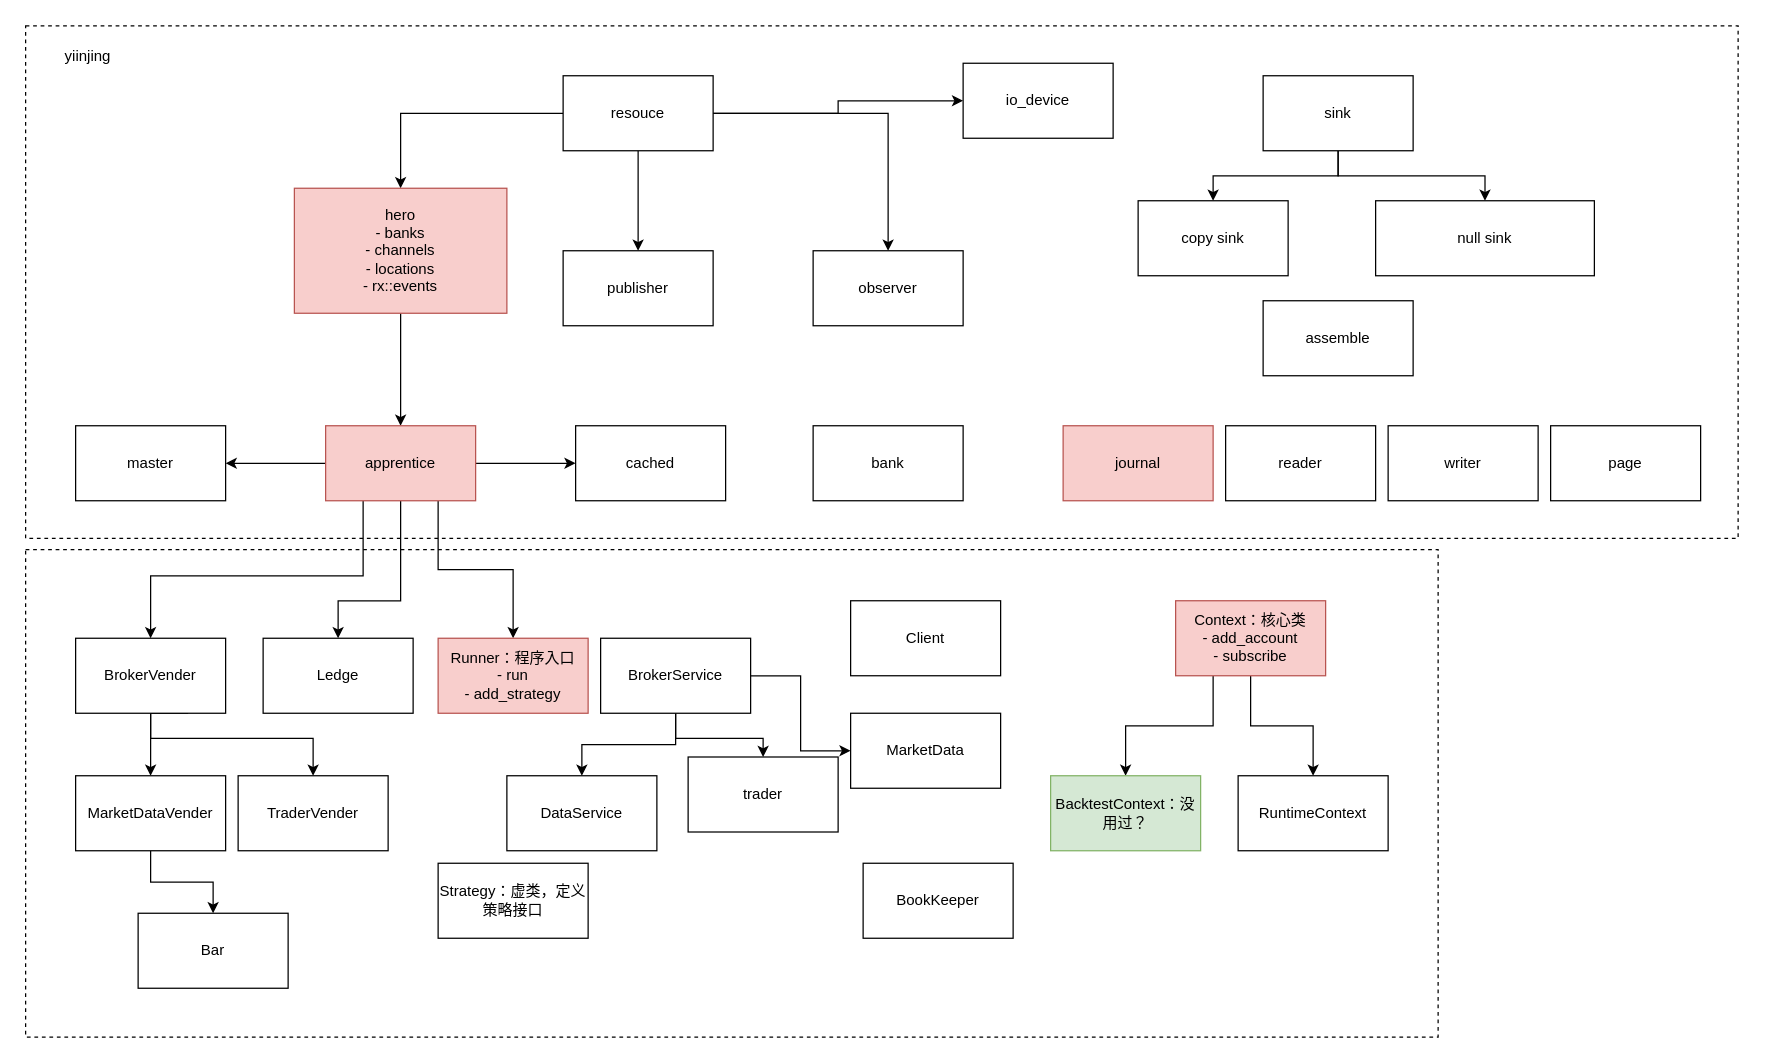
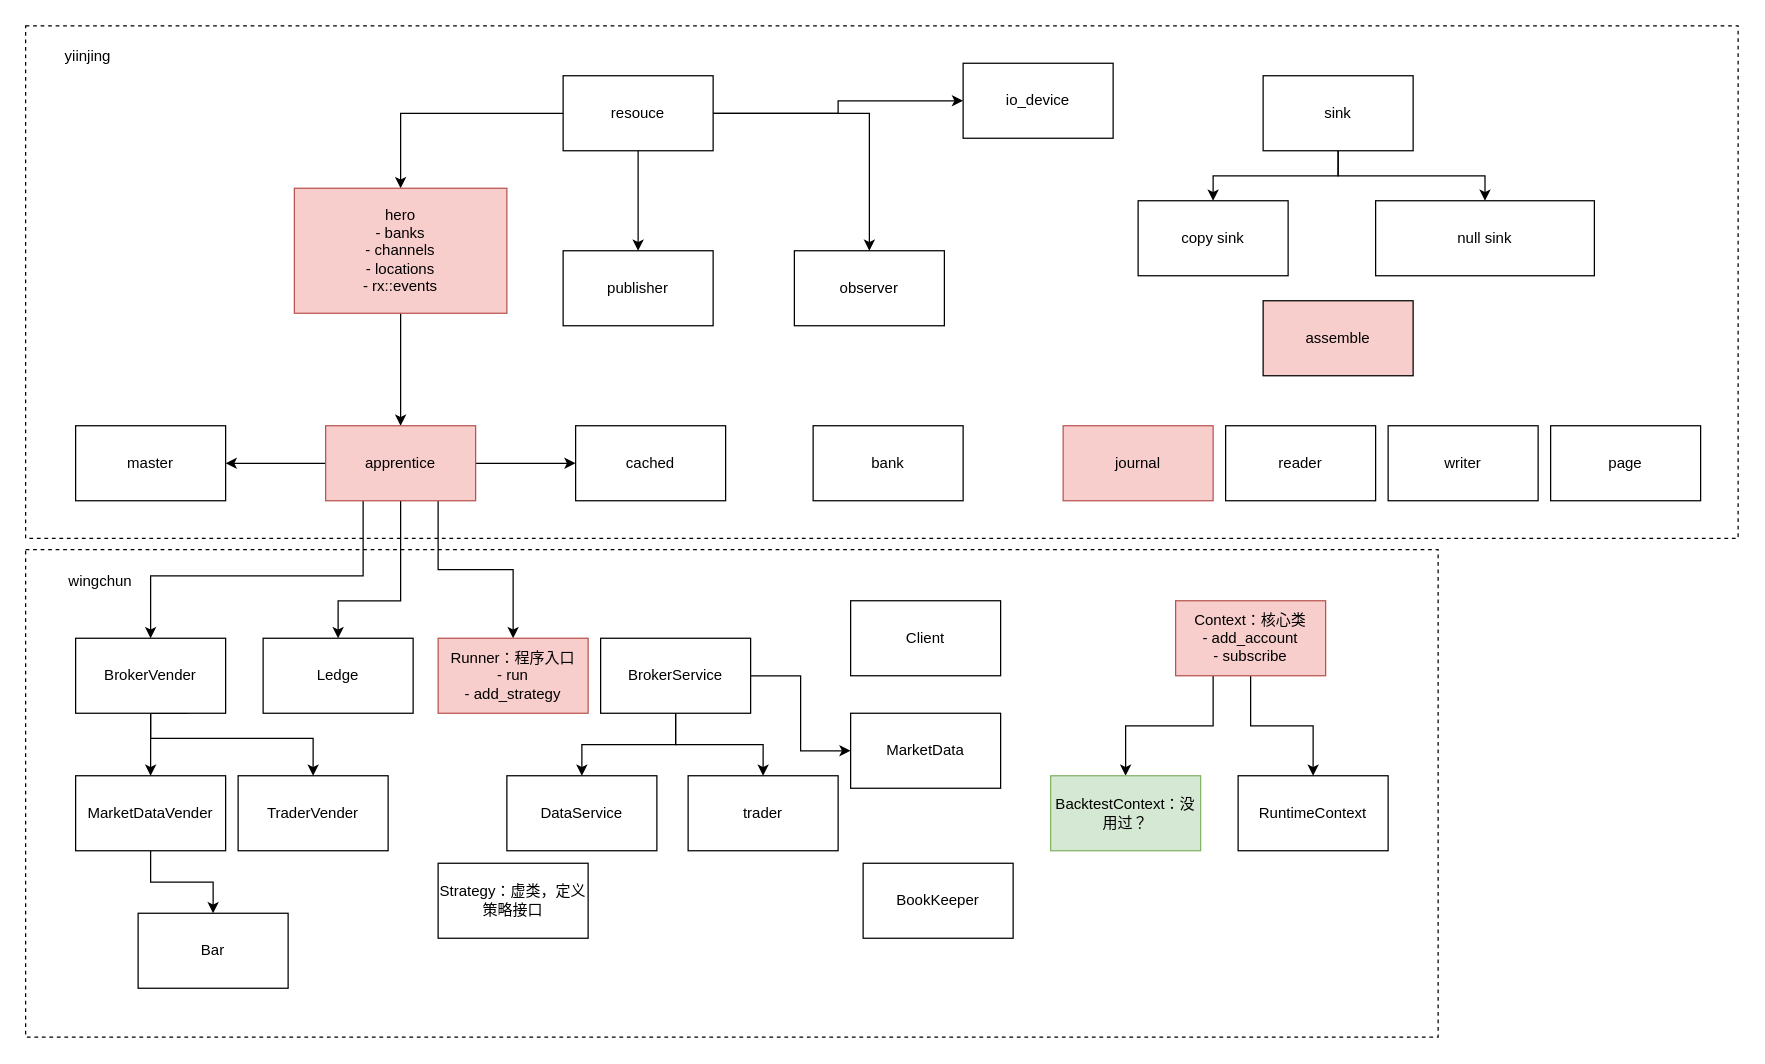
(888, 288) -> (869, 288)
(1338, 338) -> (1338, 338)
none -> (101, 582)
(763, 794) -> (763, 813)
